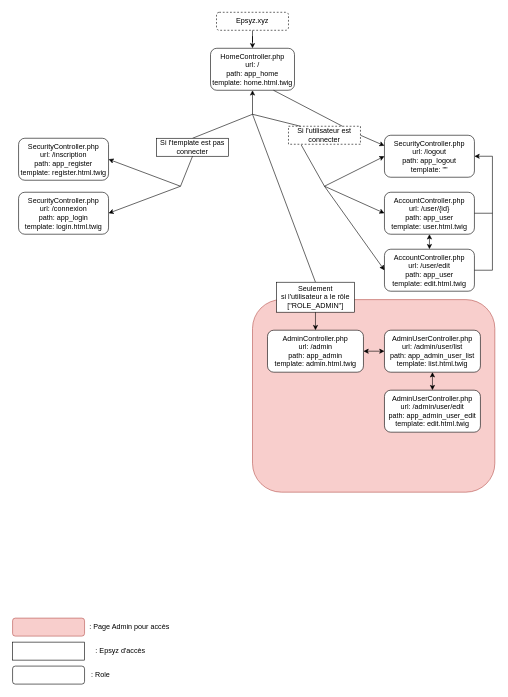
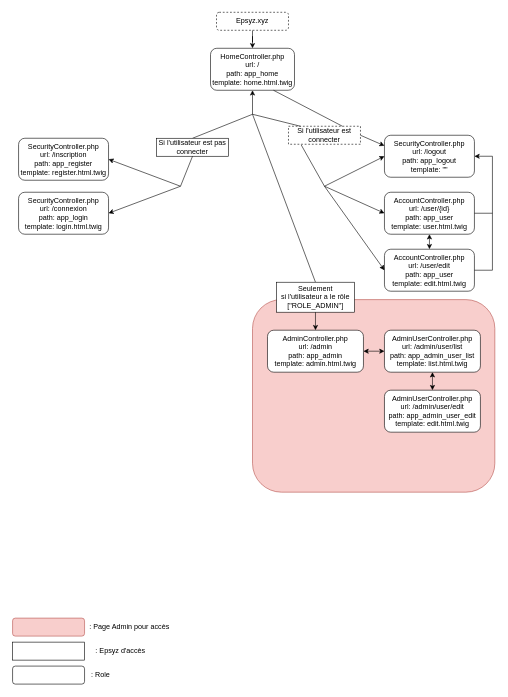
(192, 147) -> (192, 147)
